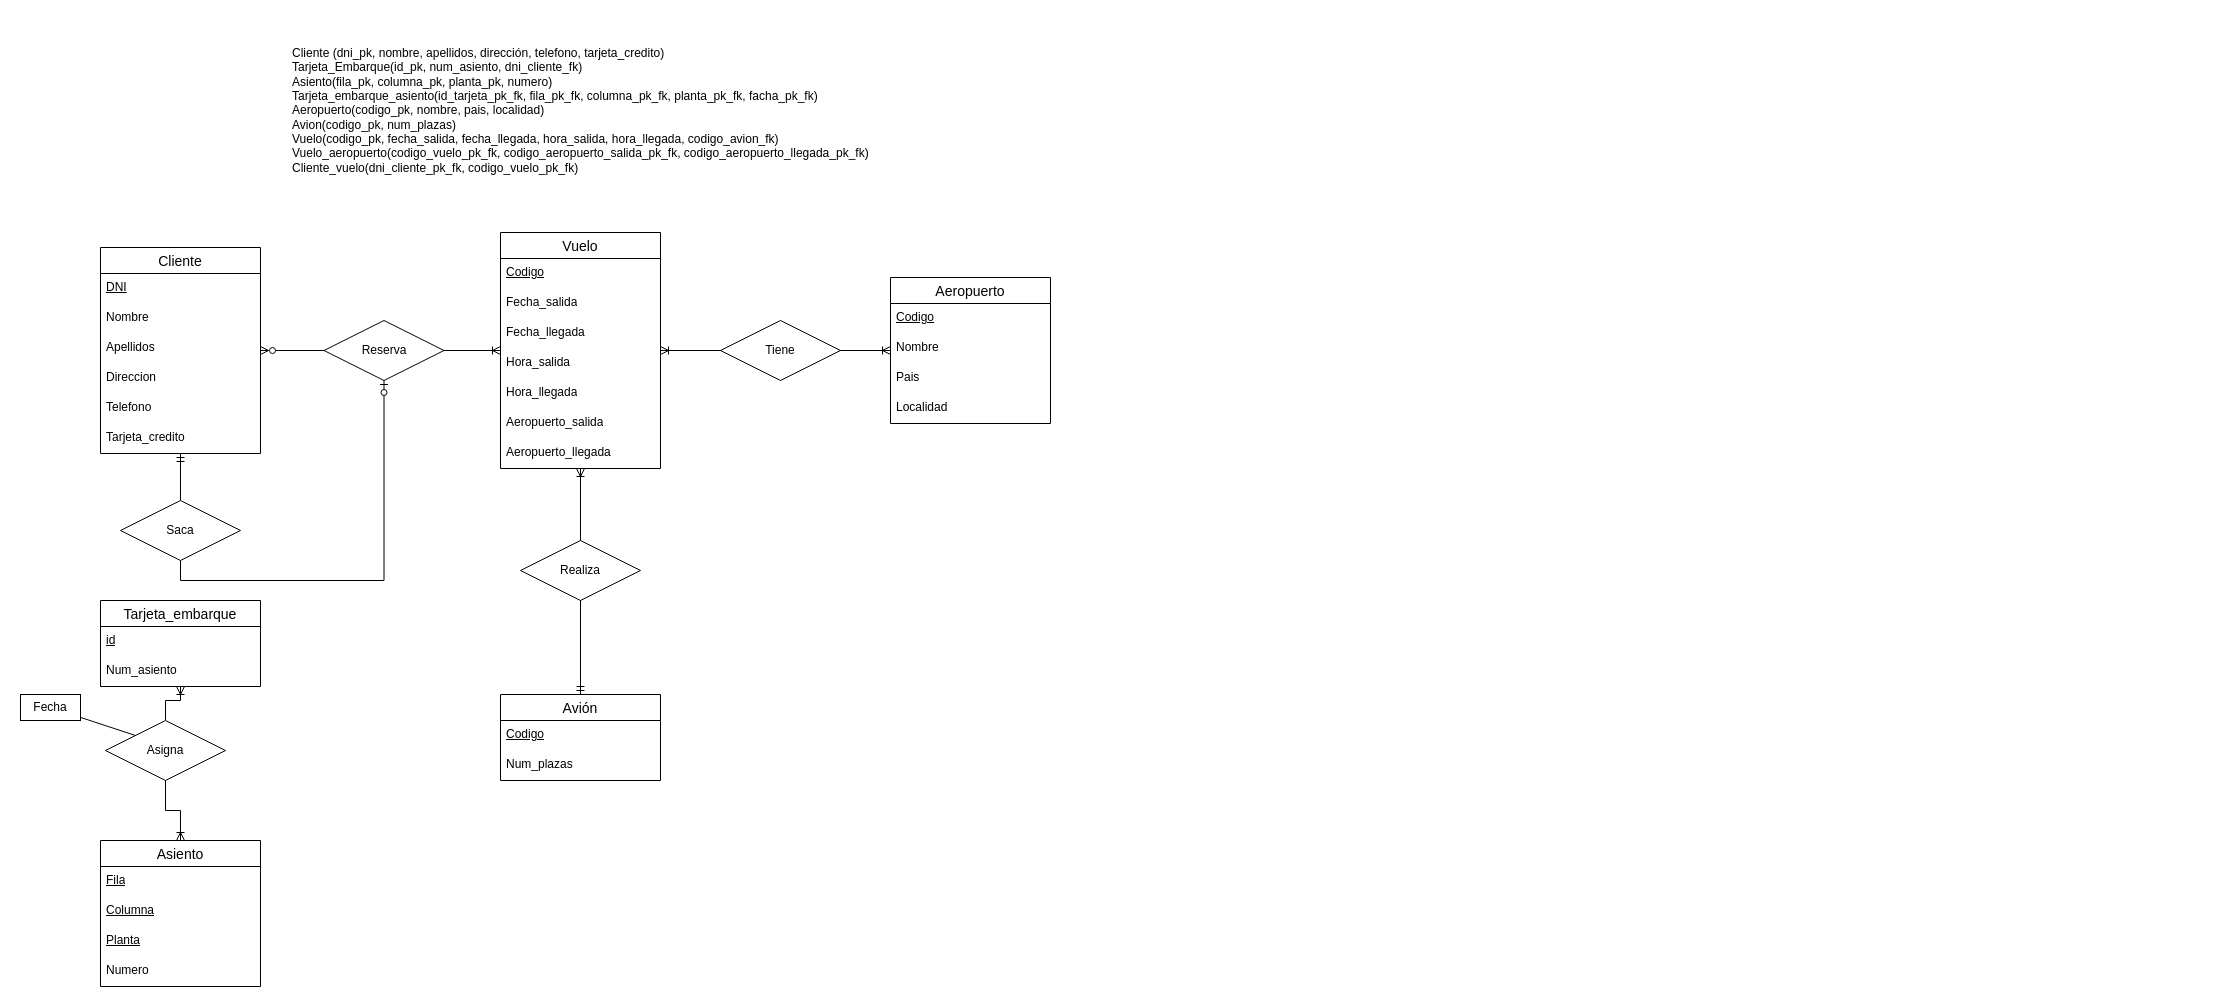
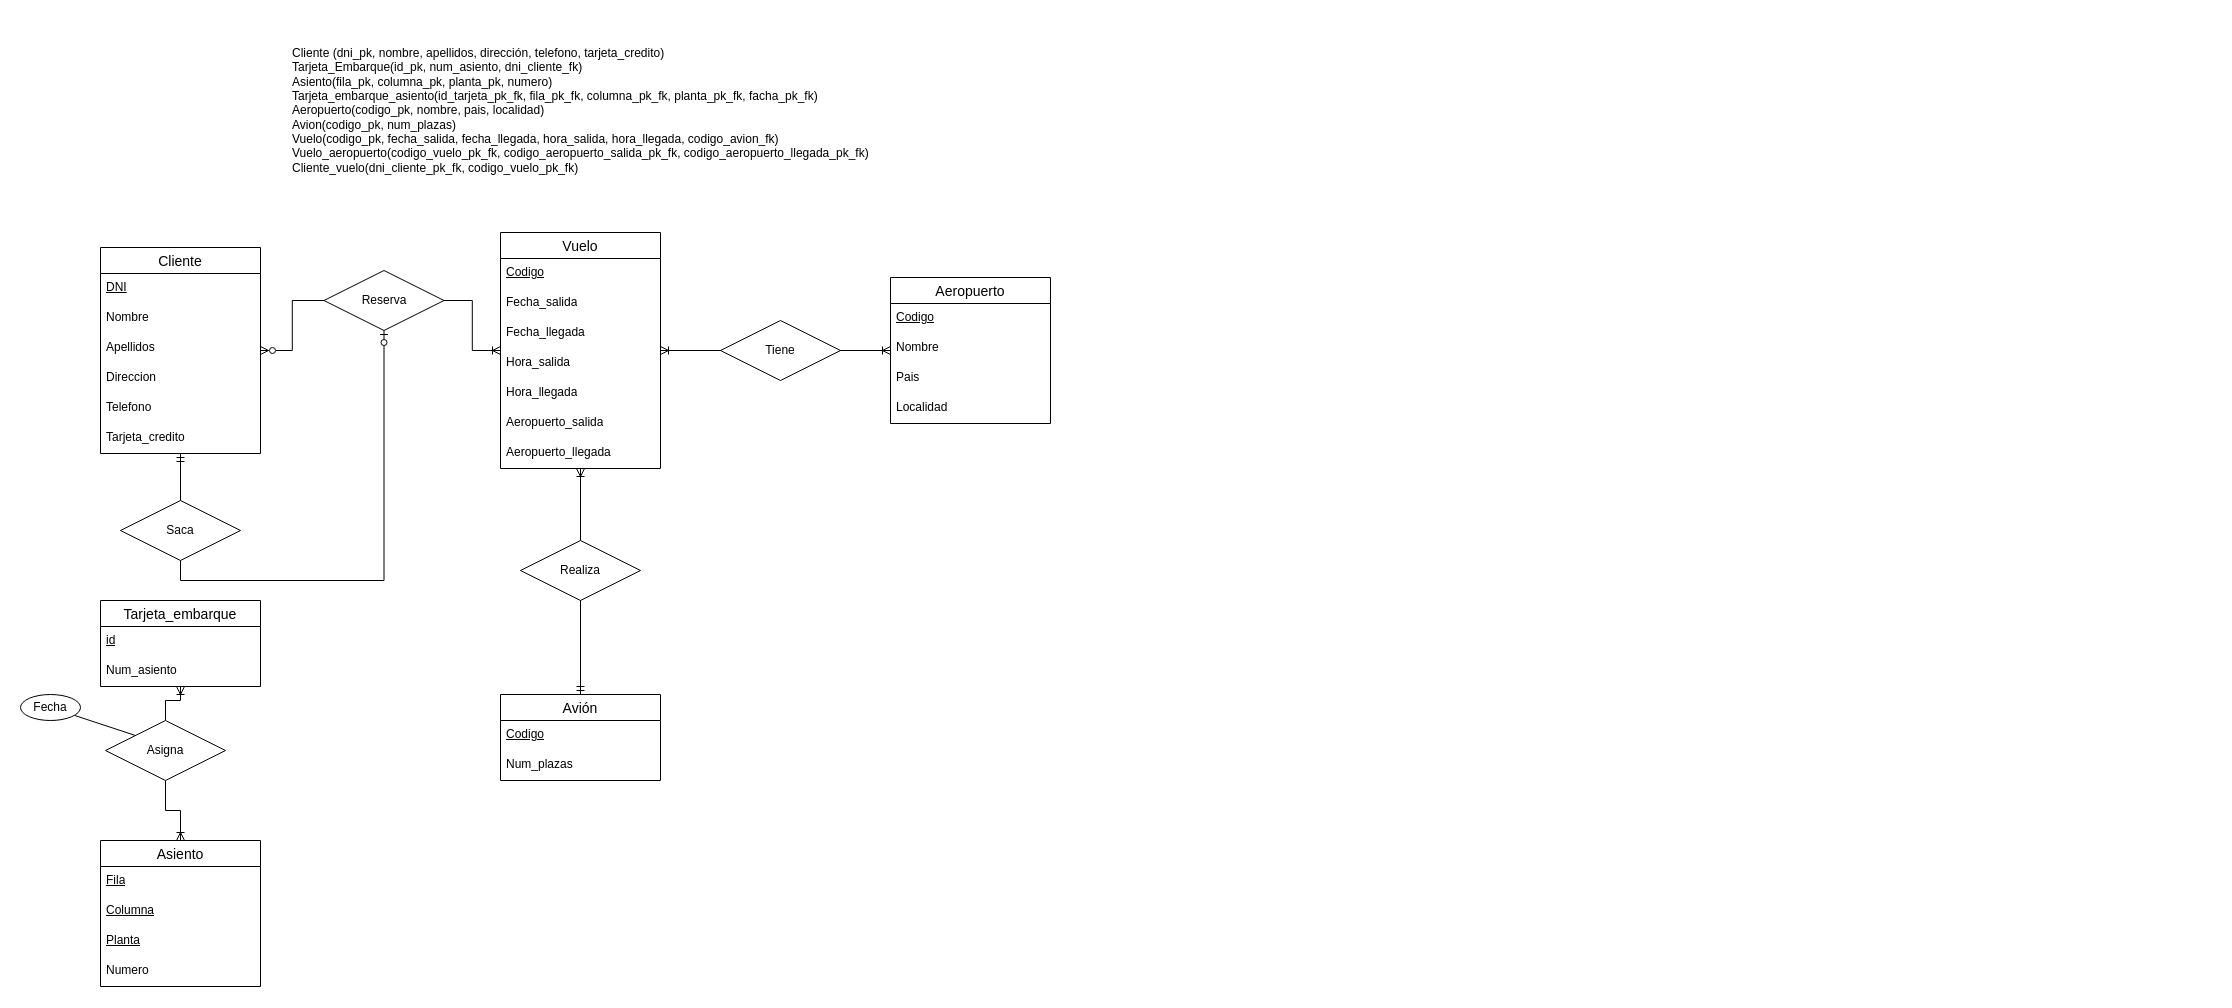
(384, 351) -> (384, 301)
(51, 708) -> (51, 708)
